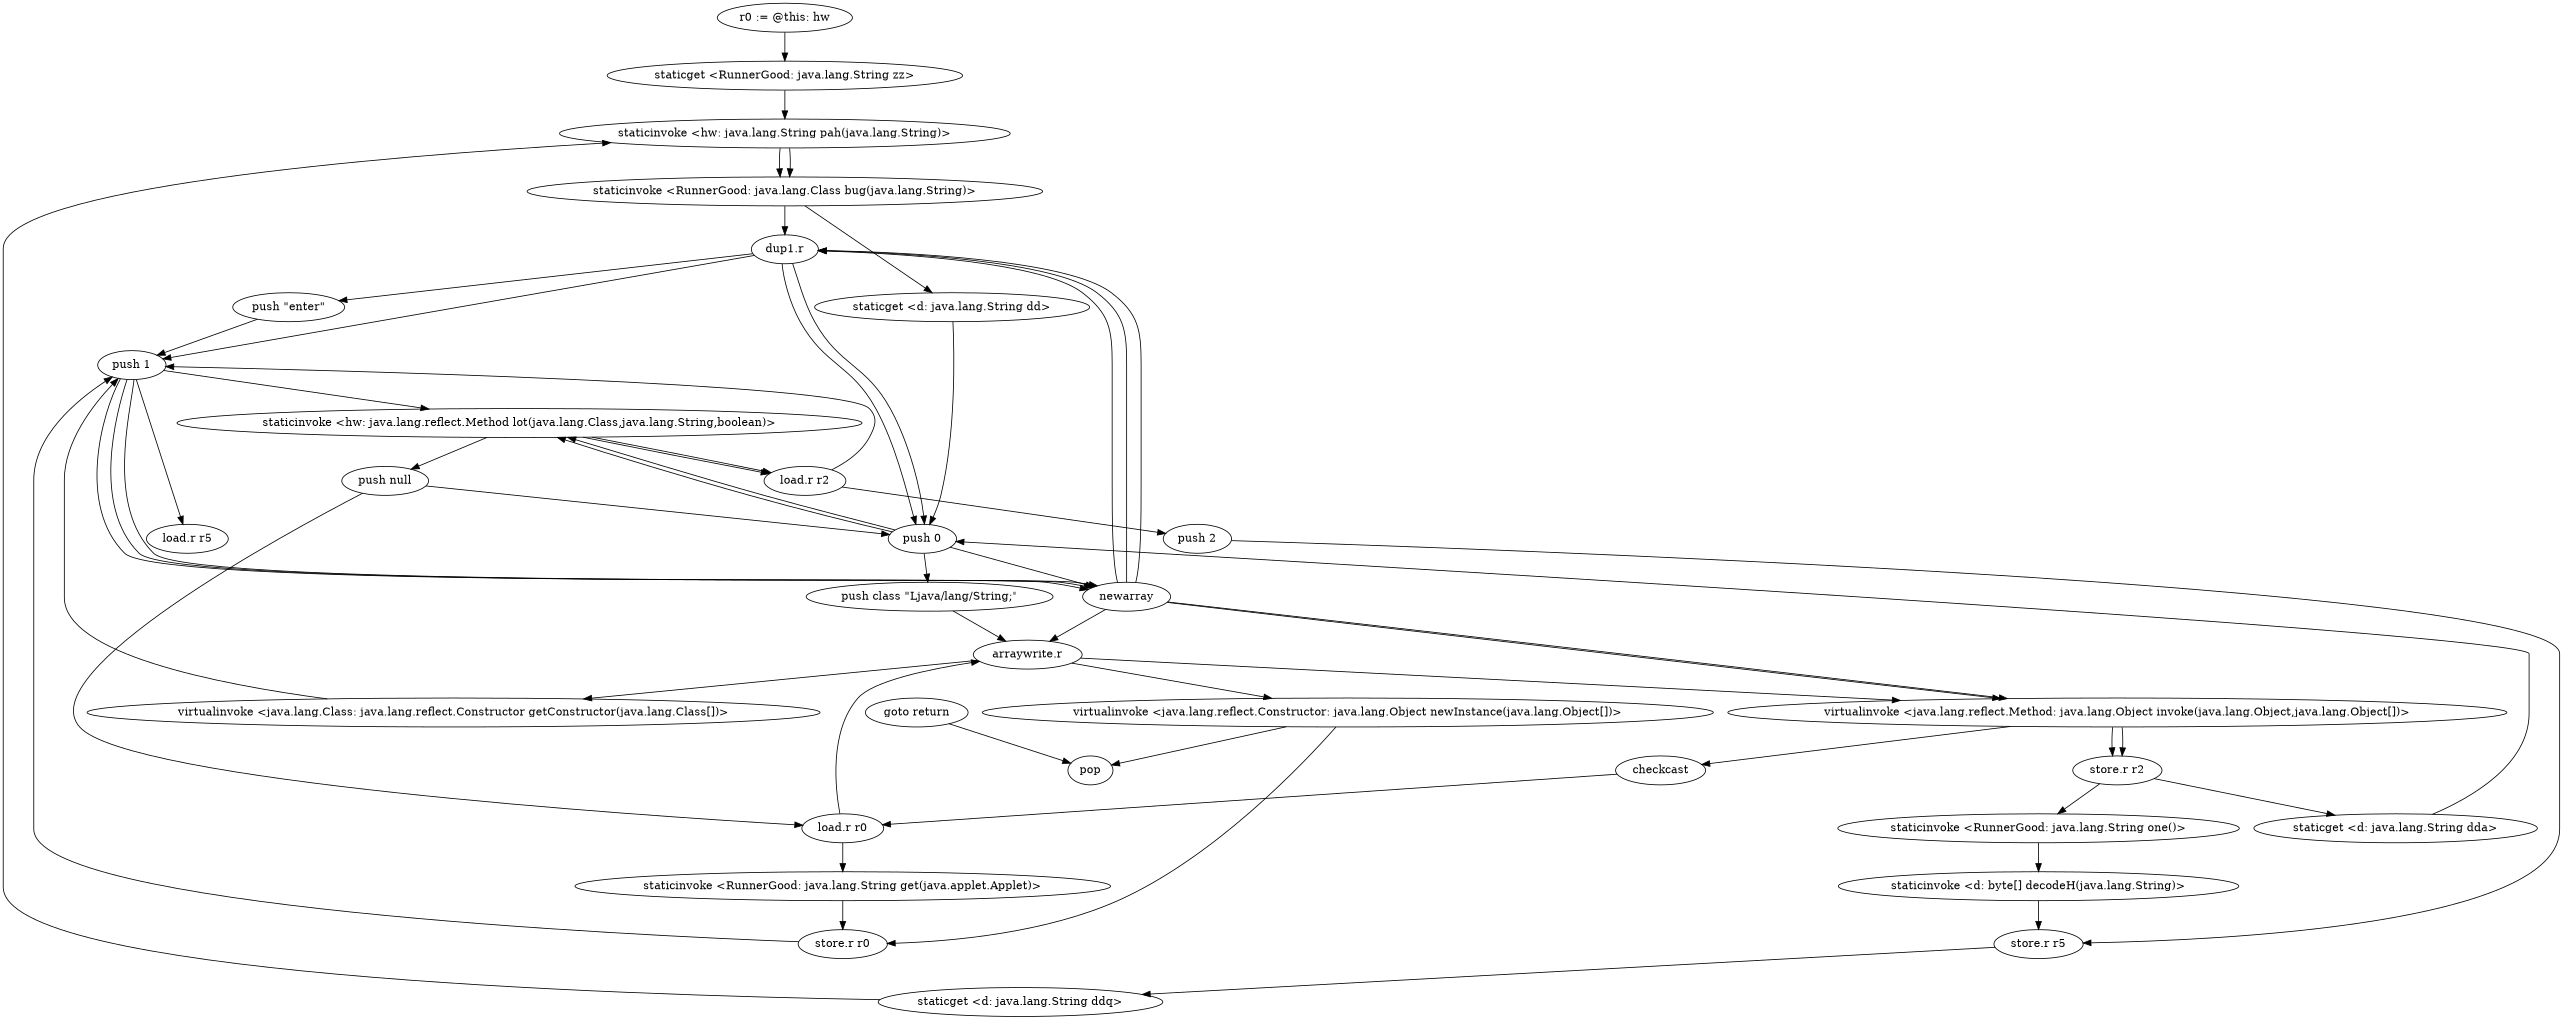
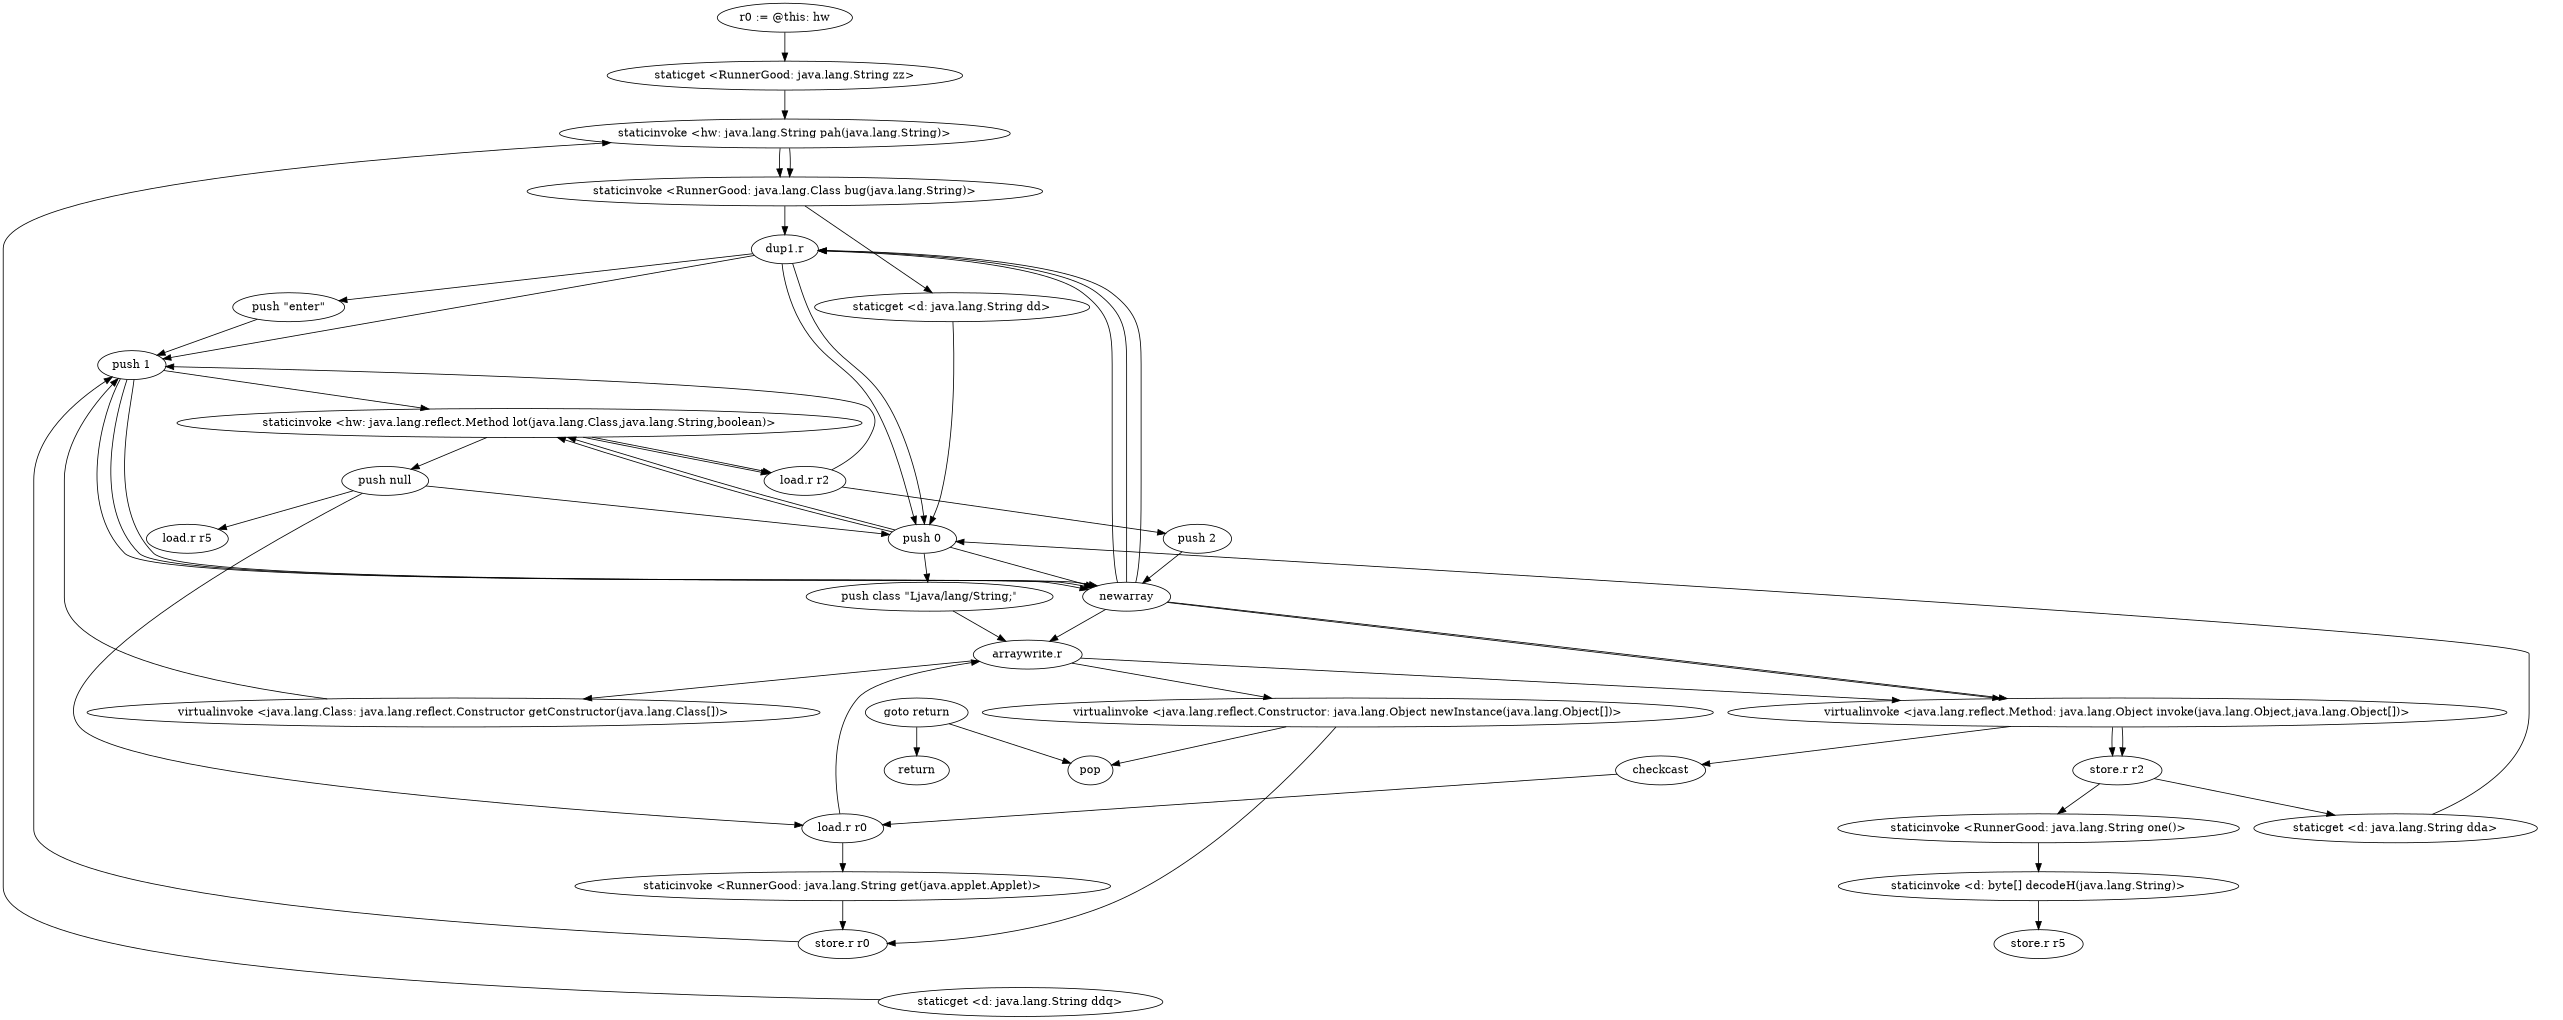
(158, 448) -> (290, 509)
(2238, 594) -> (1166, 565)
none -> (917, 770)
(1573, 971) -> none
